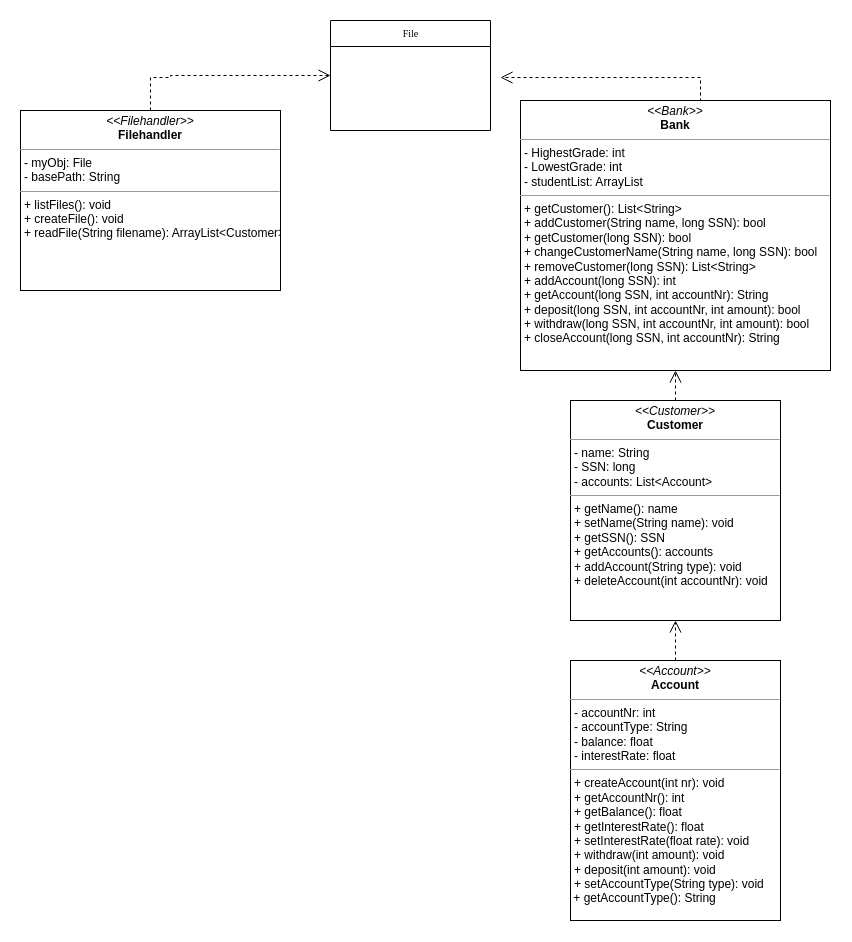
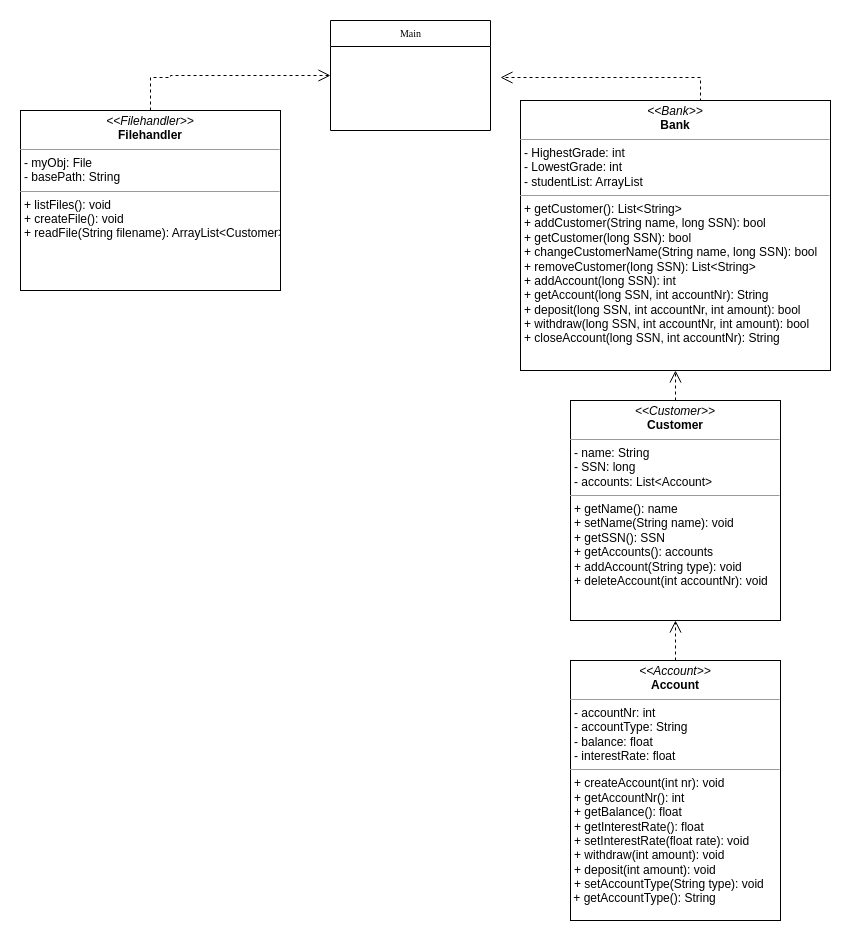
(411, 34) -> (411, 34)
